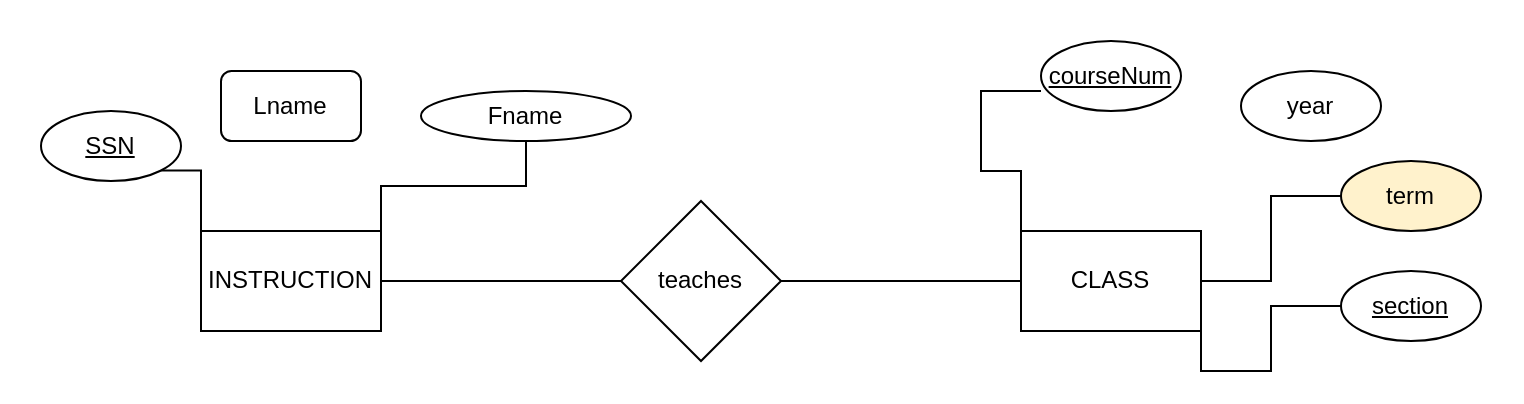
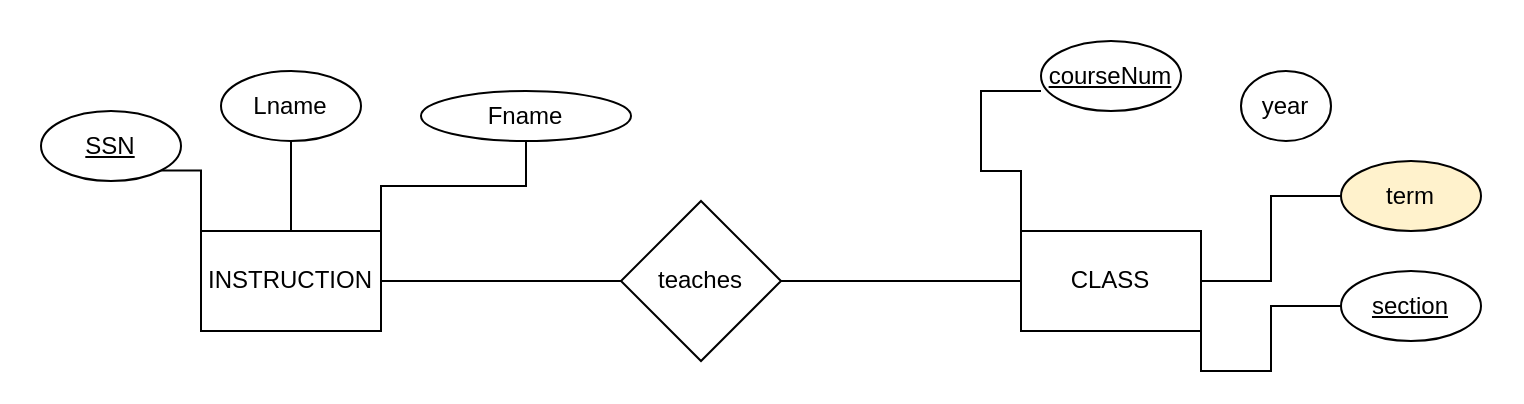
(291, 106) -> (291, 106)
(1311, 106) -> (1286, 106)
none -> (291, 186)
